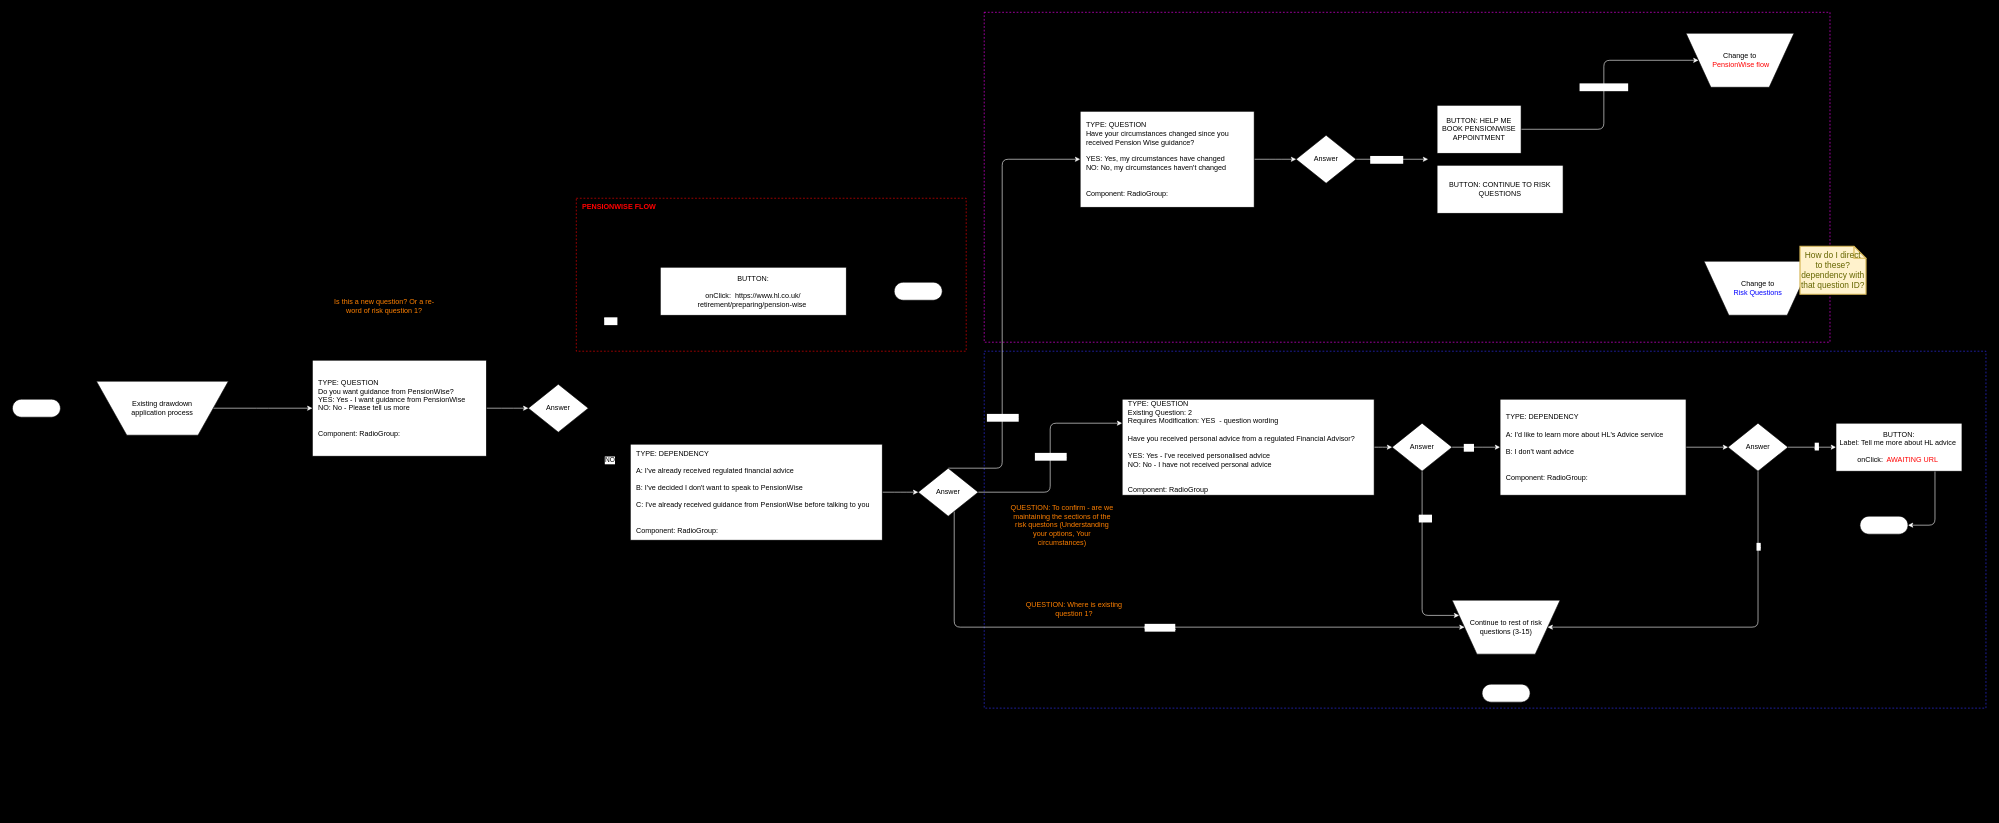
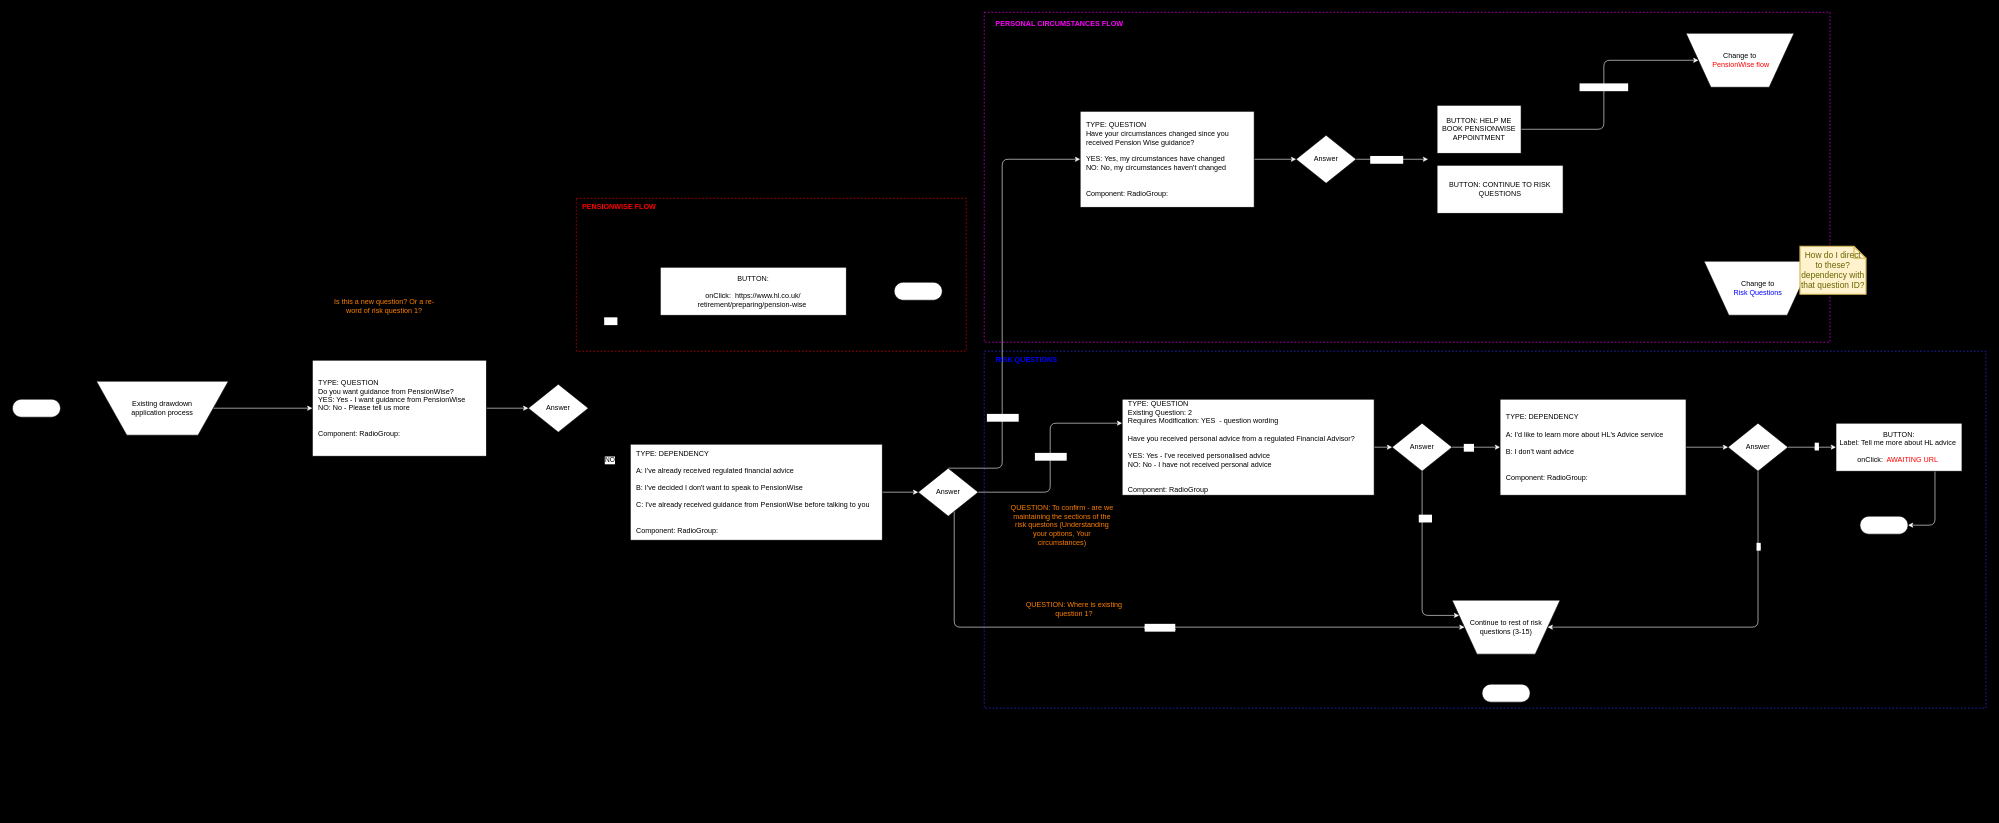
none -> (1059, 24)
none -> (1026, 360)
